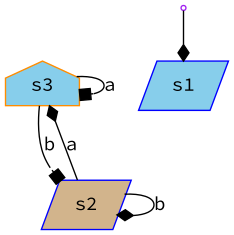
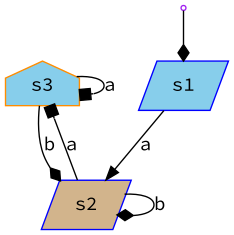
(39, 138) -> (39, 138)
none -> (139, 140)
(66, 149) -> (66, 149)
